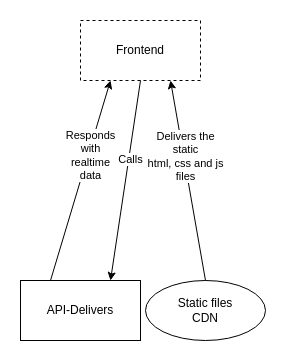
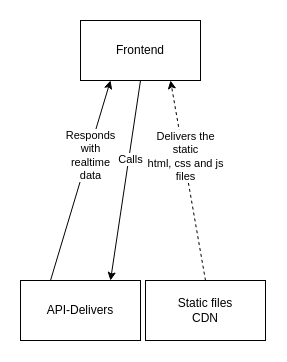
(141, 51) -> (141, 51)
(197, 231) -> (197, 231)
(206, 311) -> (206, 311)
